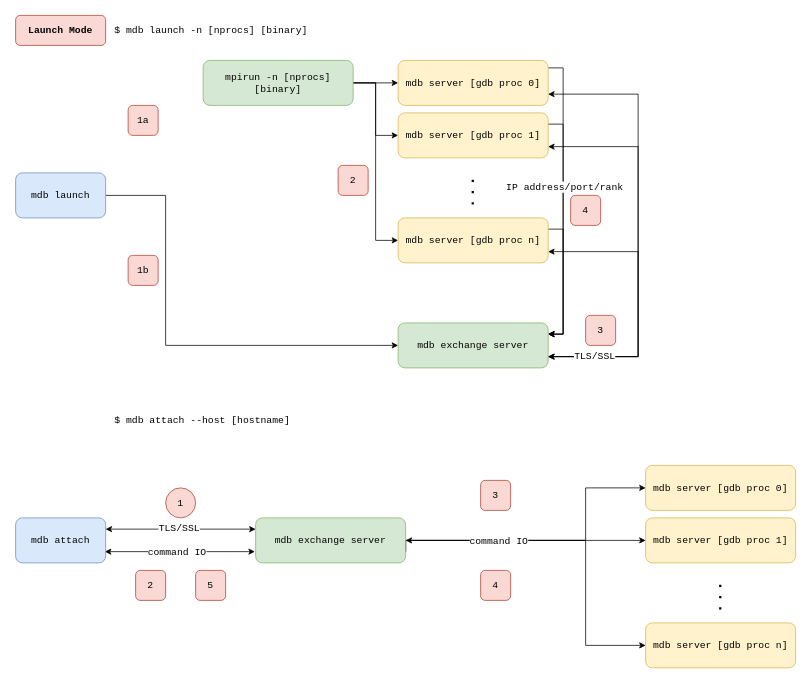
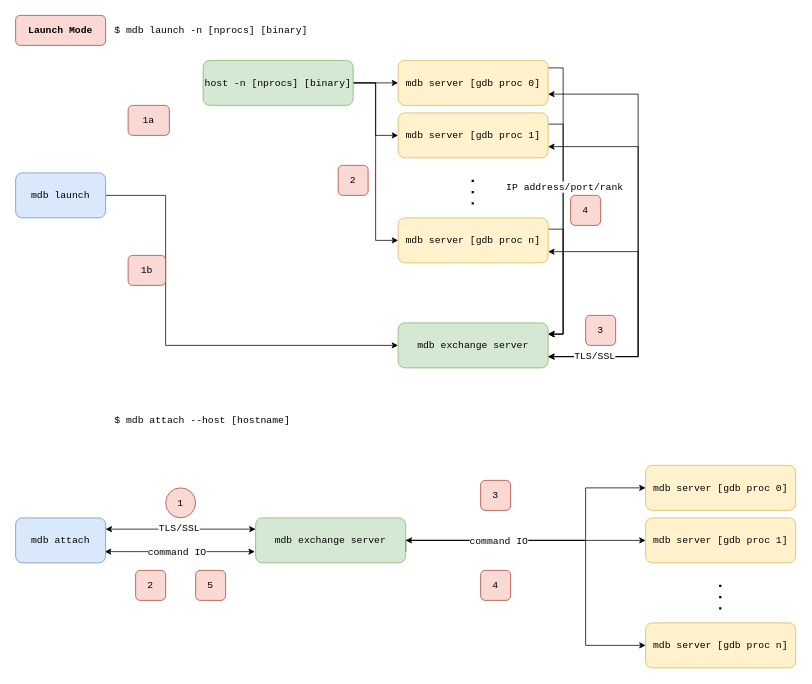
(278, 83) -> (278, 83)
(143, 120) -> (149, 120)
(143, 270) -> (147, 270)
